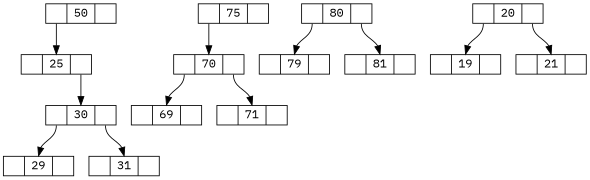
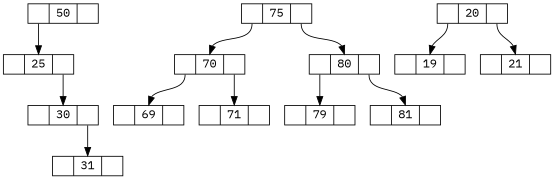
none -> (319, 38)
(39, 166) -> none
